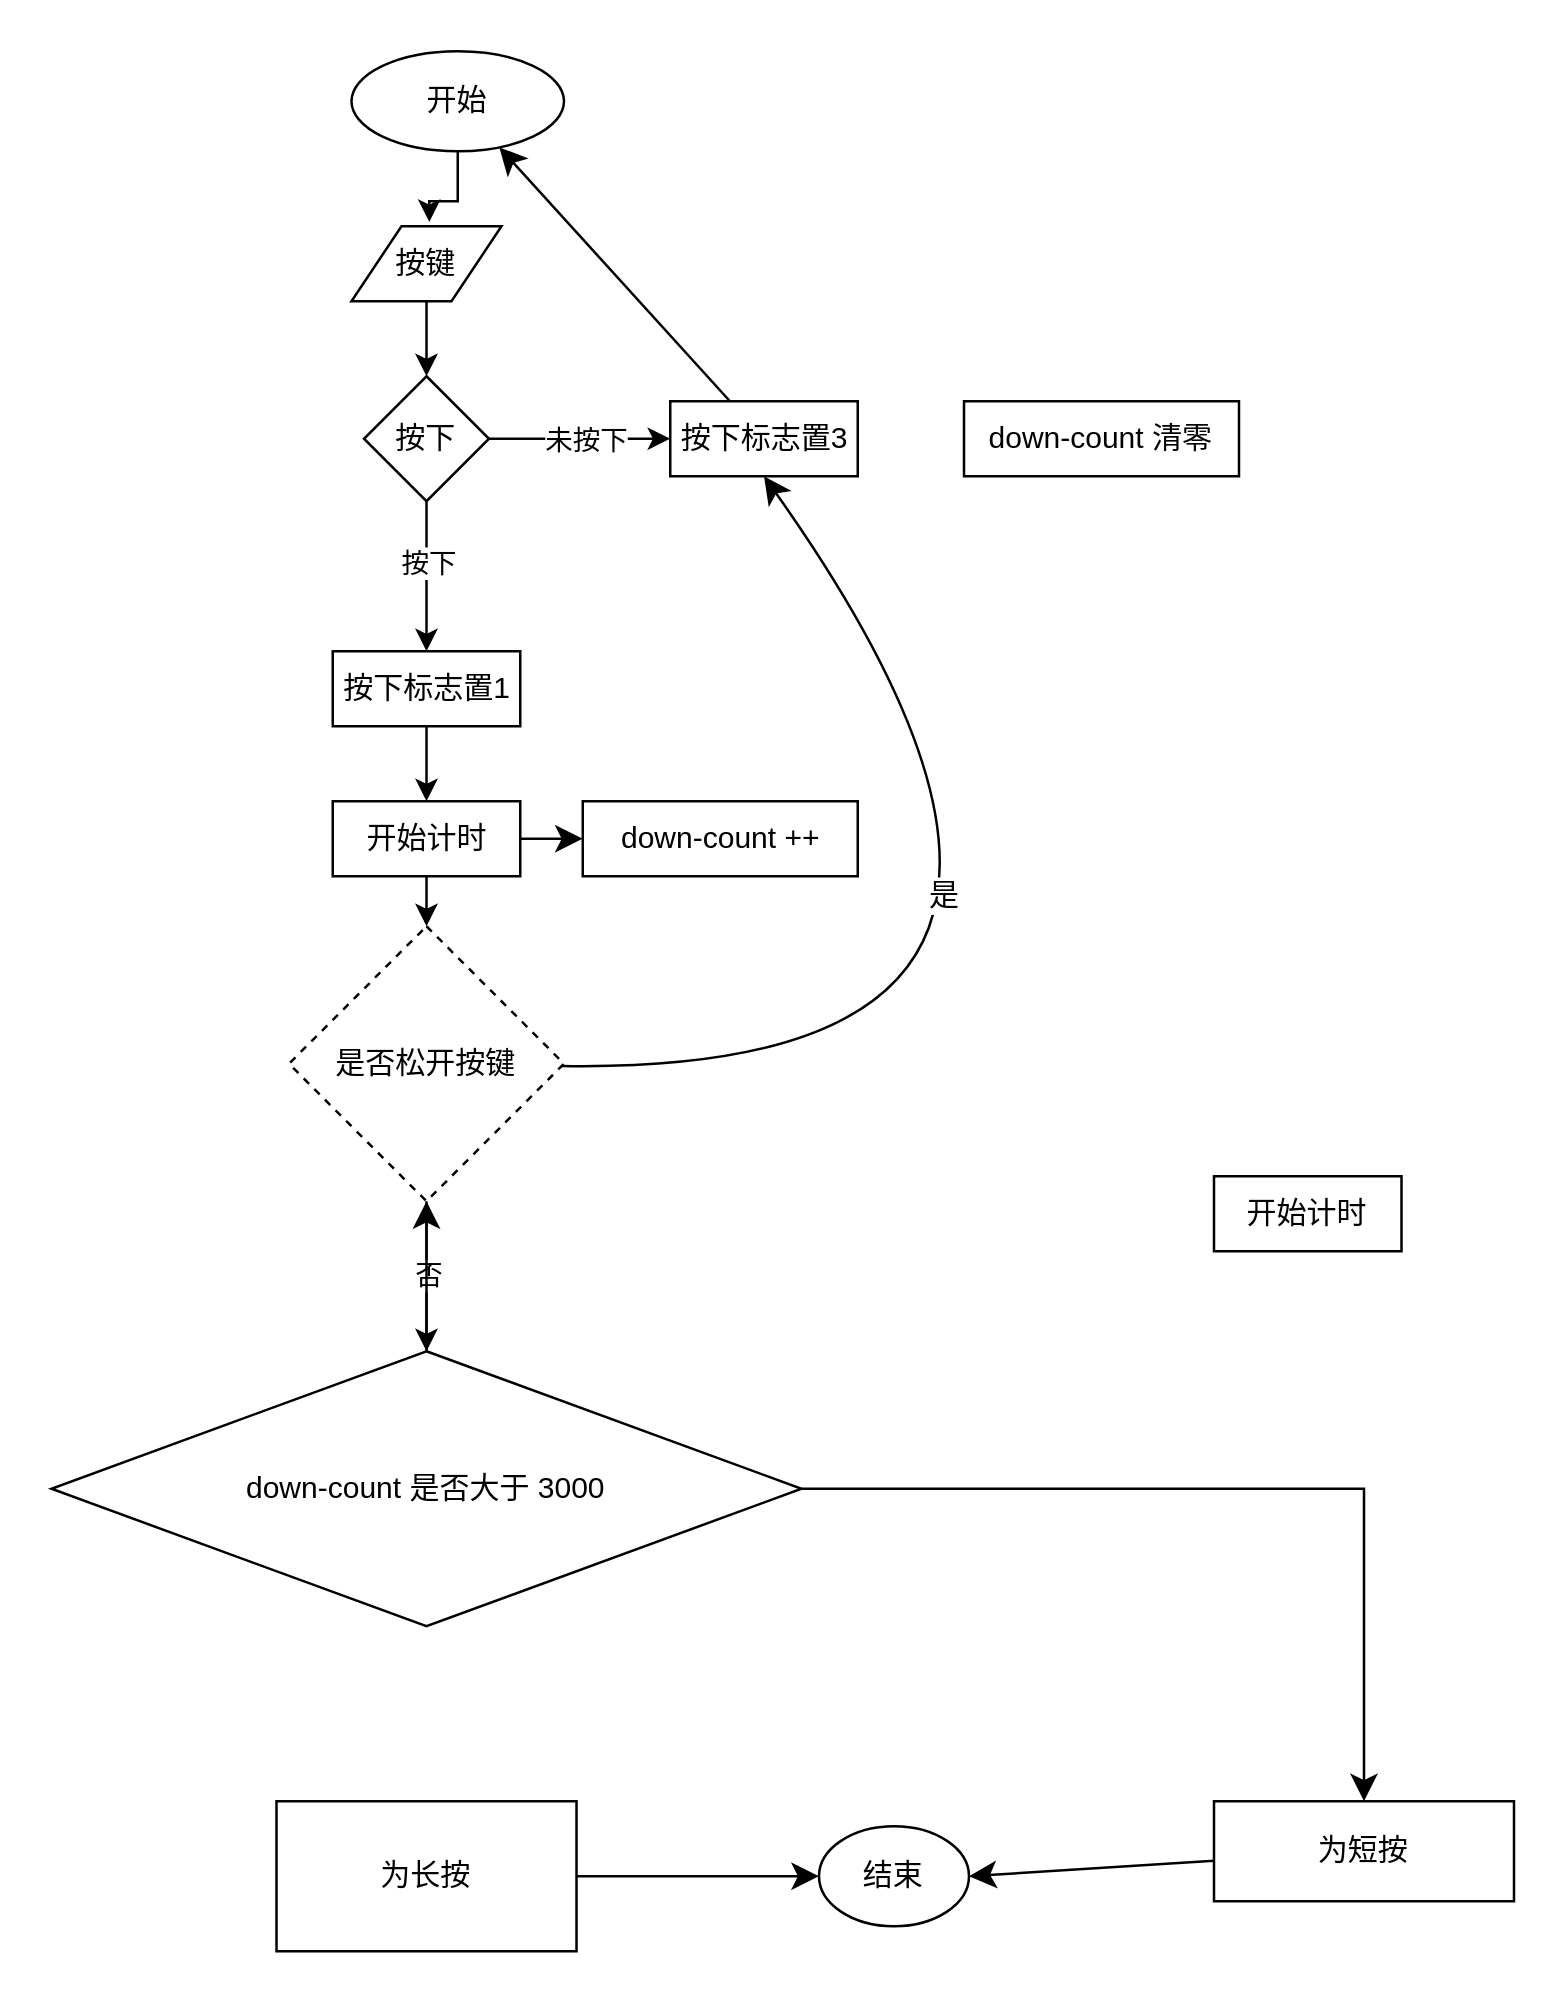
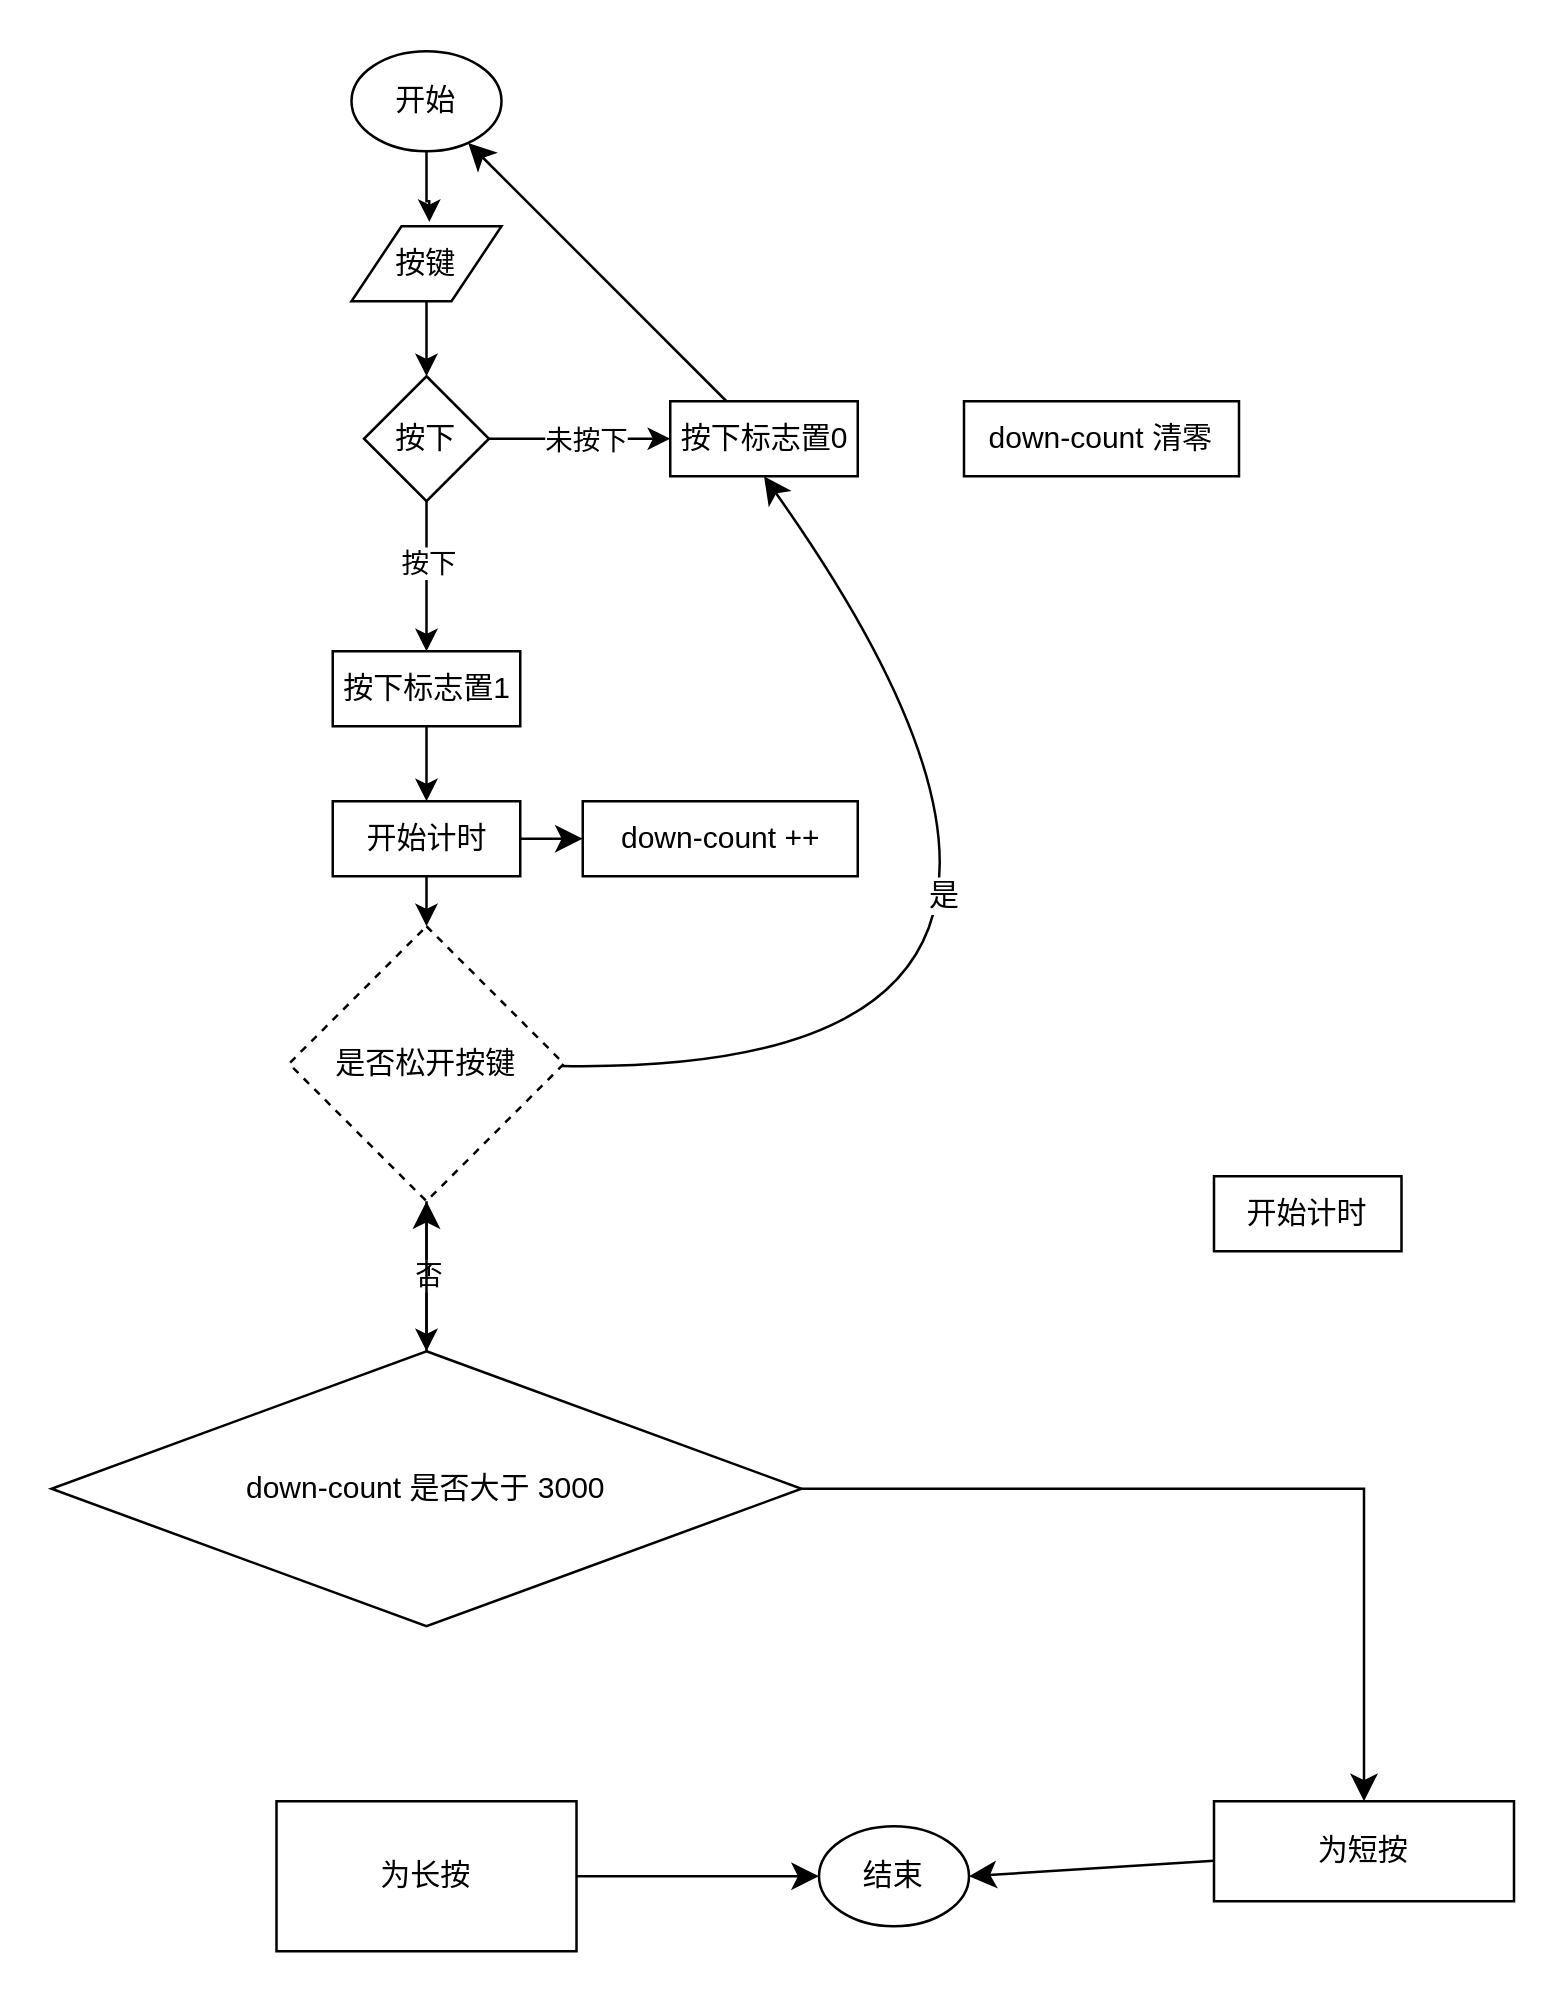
(458, 101) -> (426, 101)
(765, 439) -> (765, 439)
